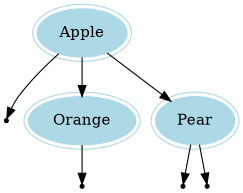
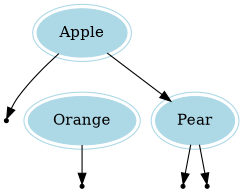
(82, 71) -> none
